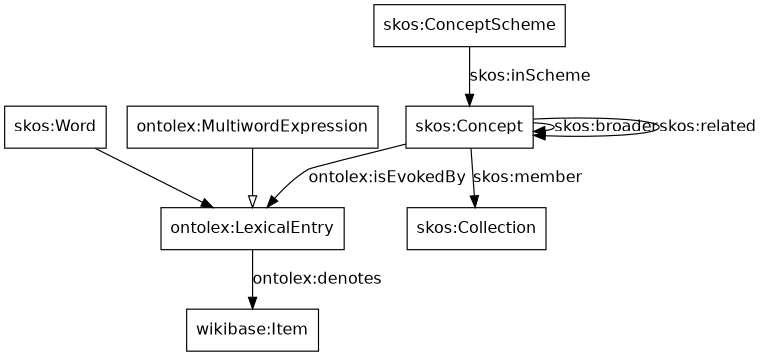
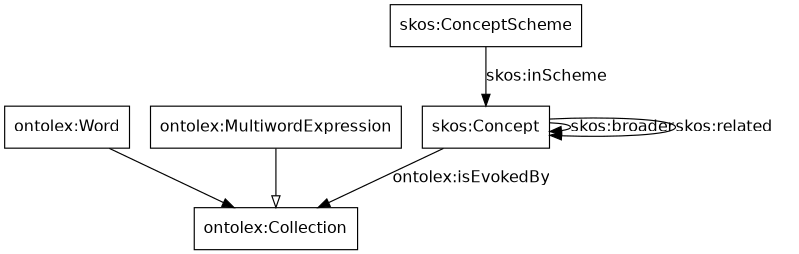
(55, 127) -> (67, 127)
(253, 229) -> (276, 229)
(477, 229) -> none
(253, 330) -> none
